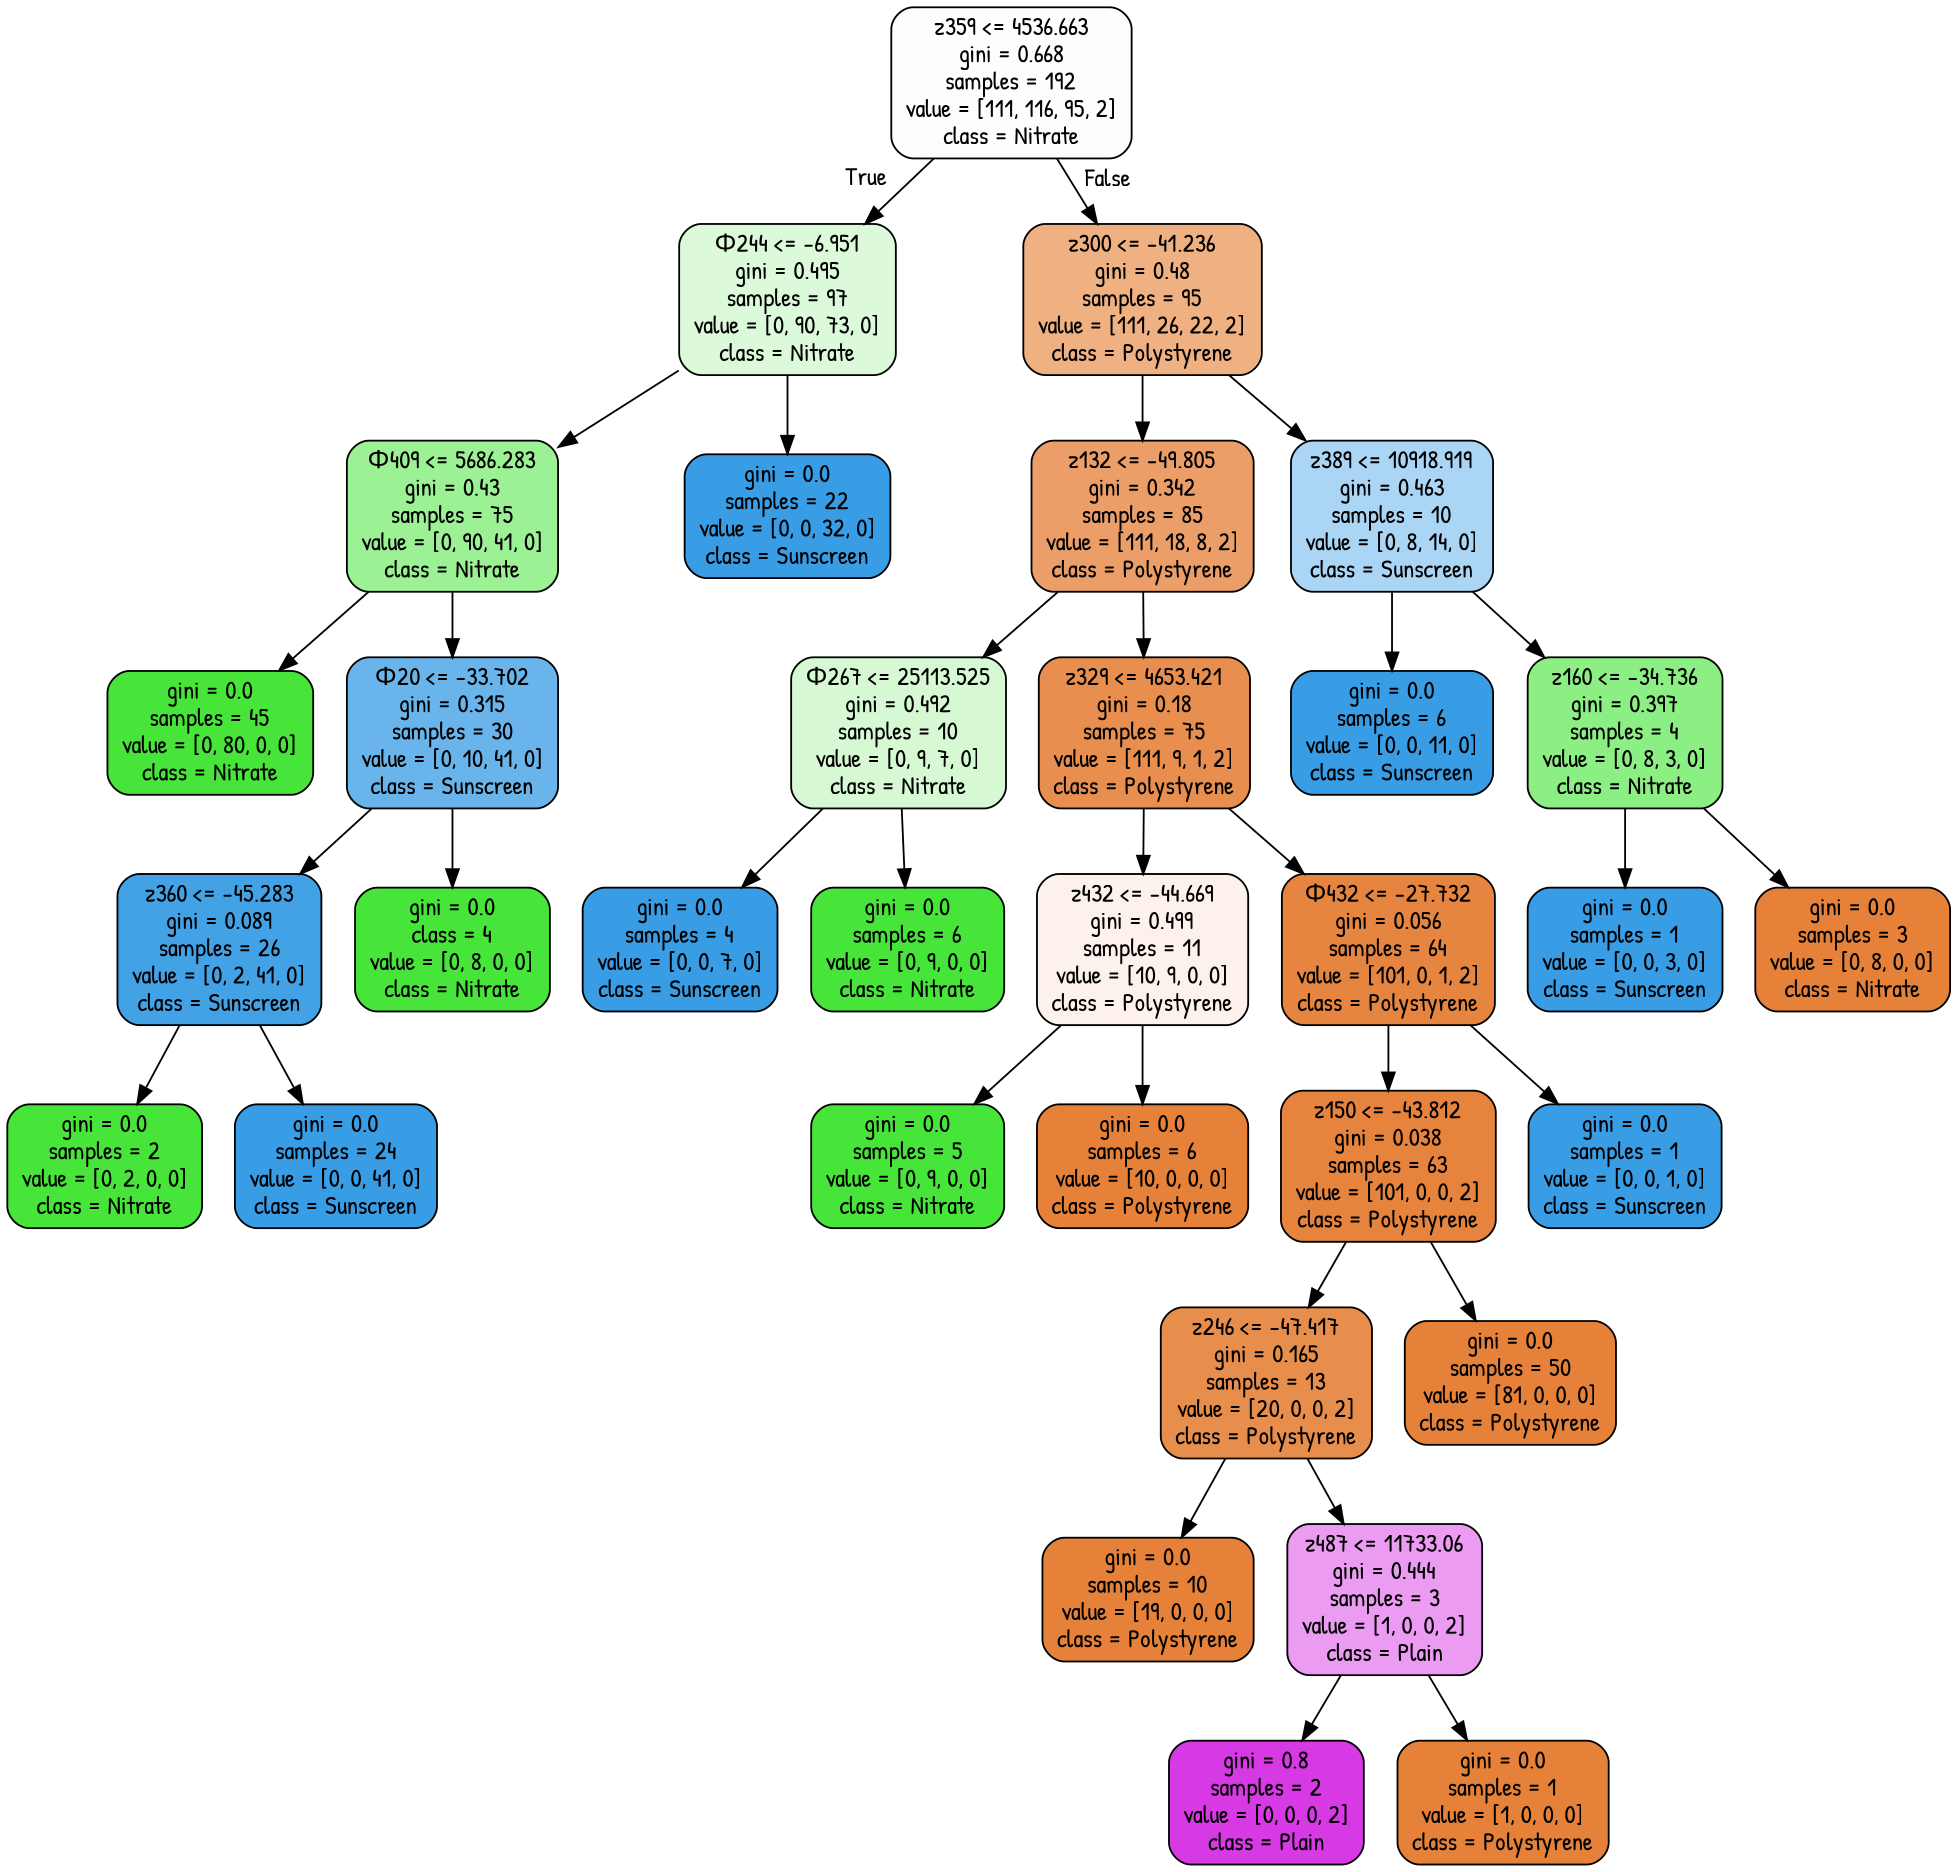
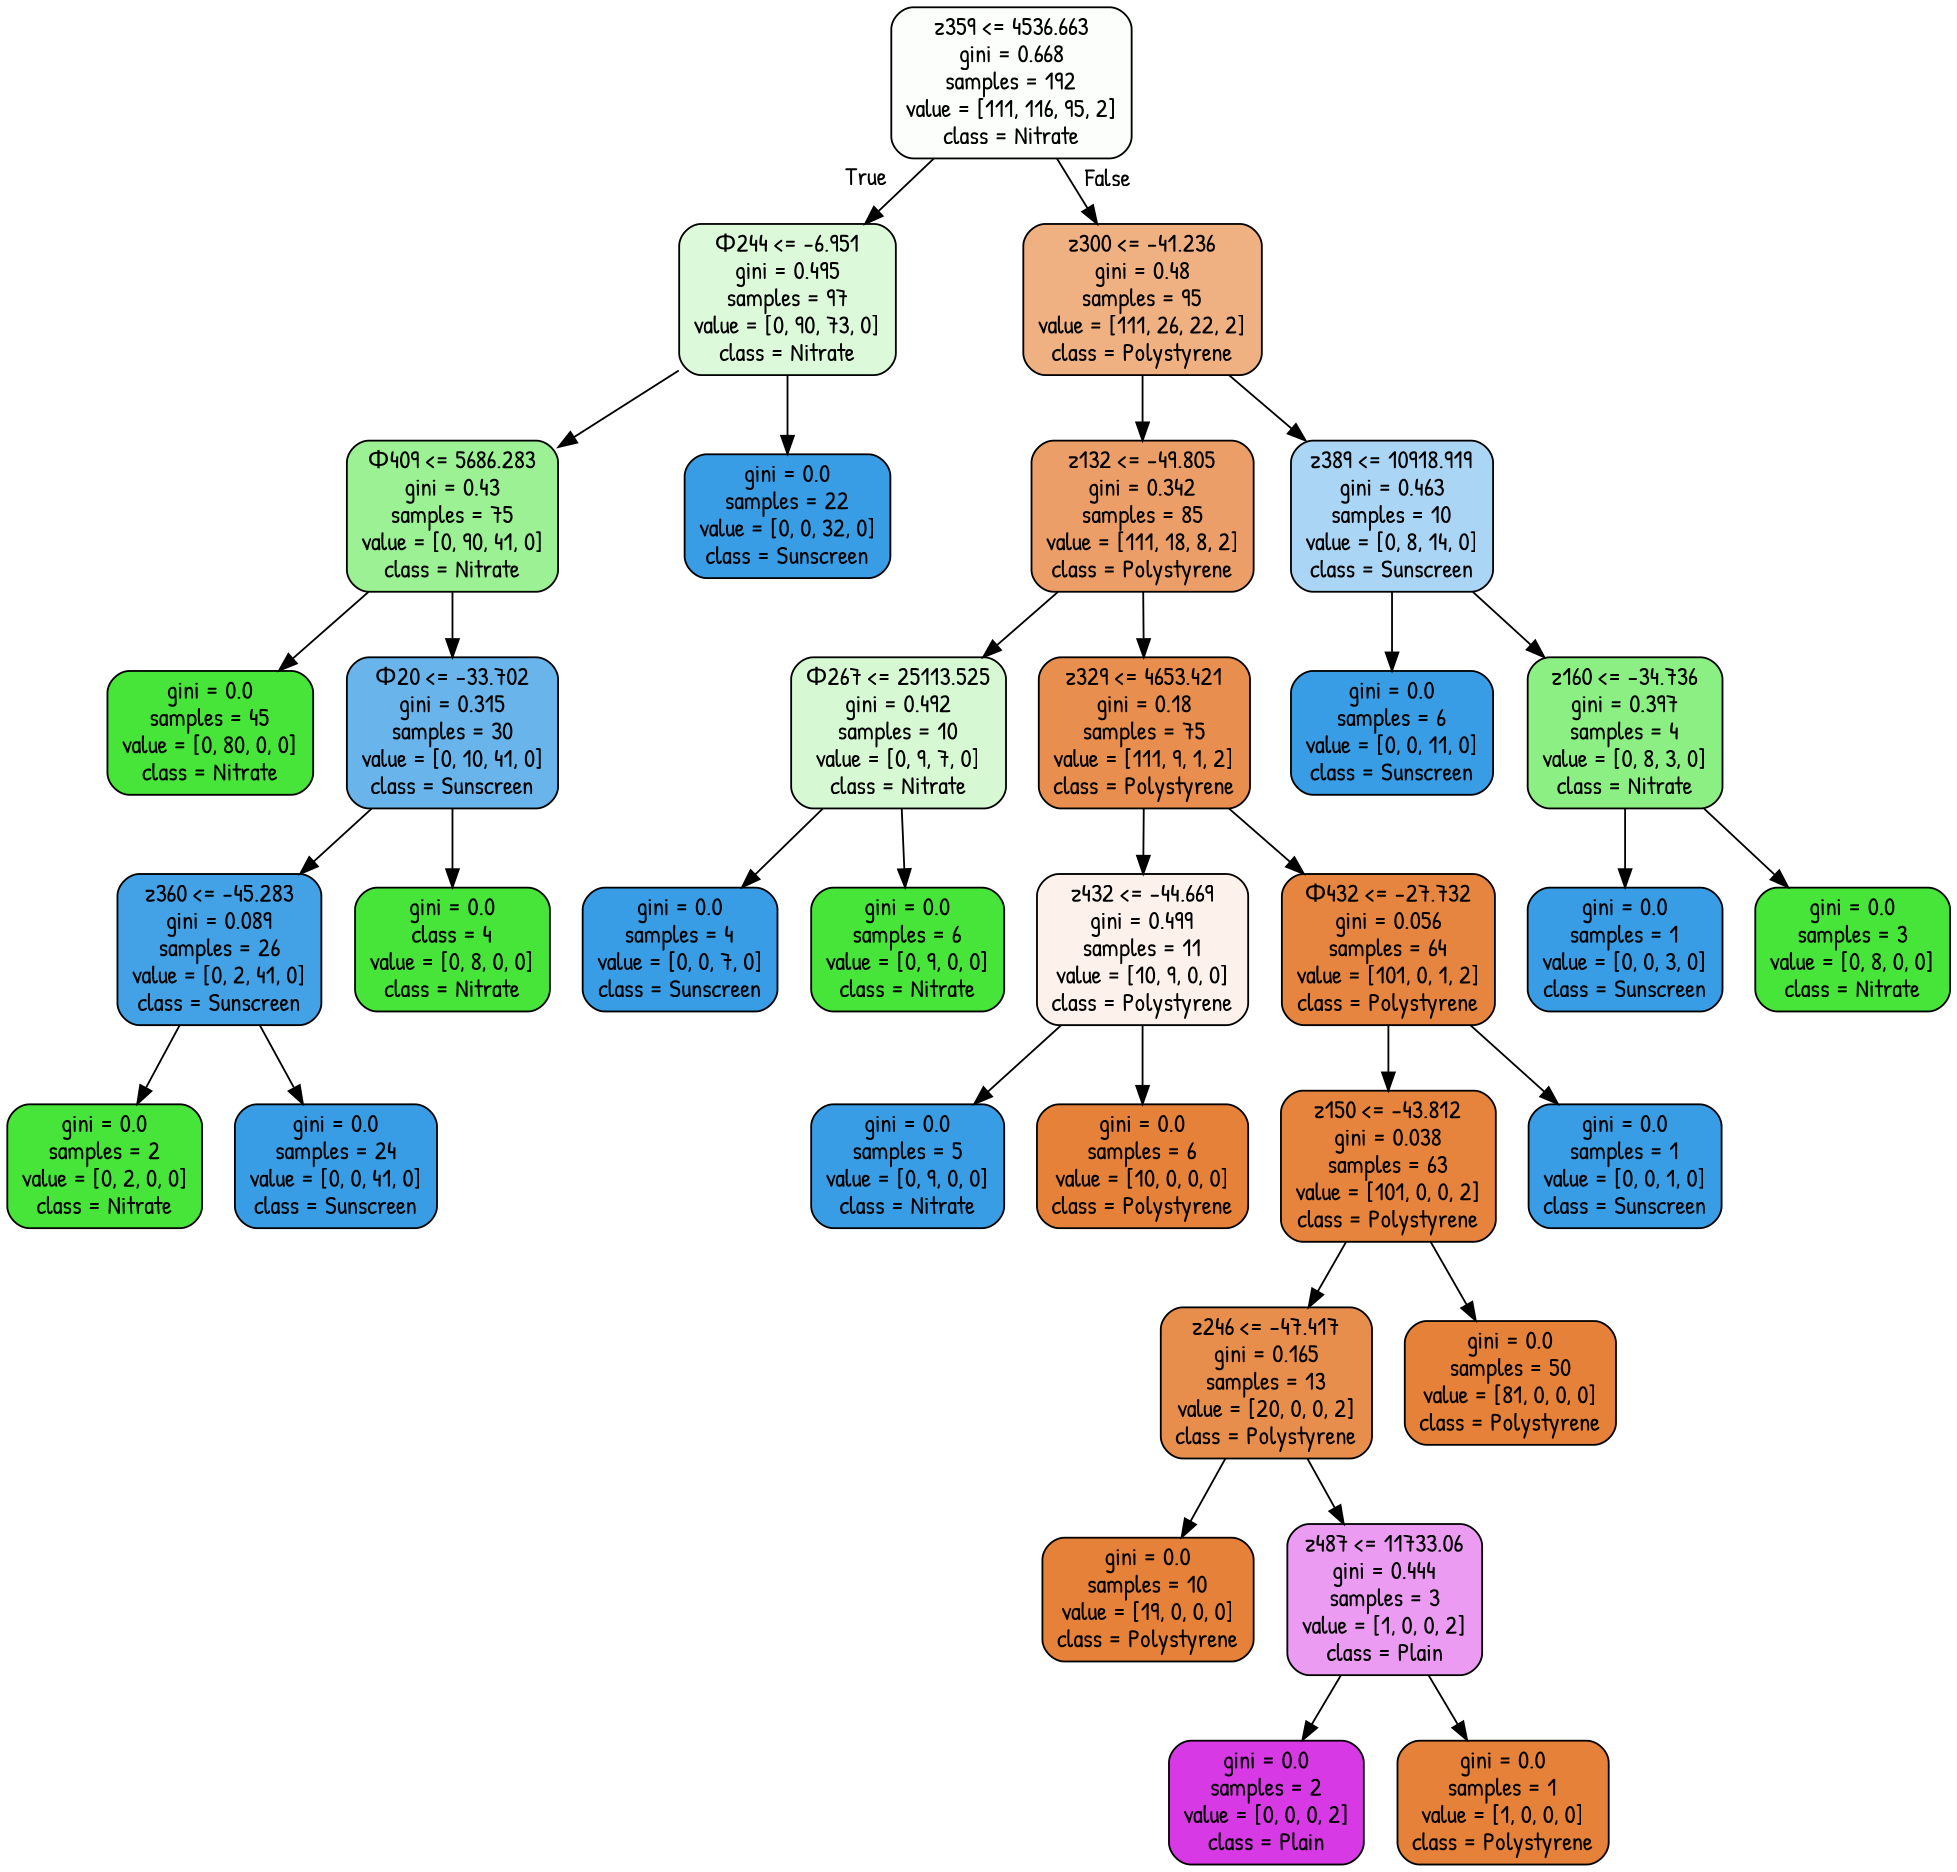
(1853, 950) -> (1853, 950)
(908, 1166) -> (908, 1166)
(1266, 1803) -> (1266, 1803)
